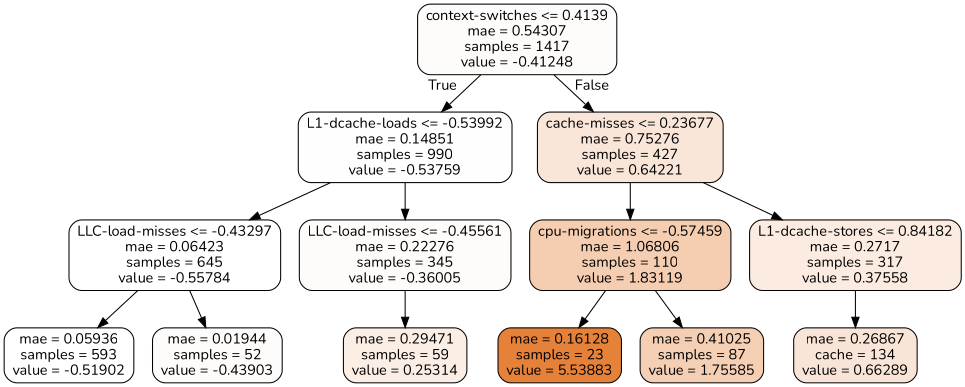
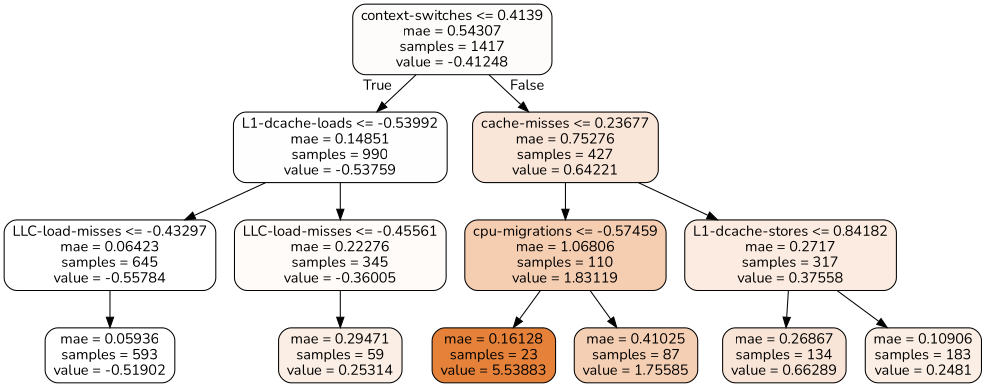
(217, 355) -> none
(855, 355) -> (784, 355)
none -> (923, 355)
